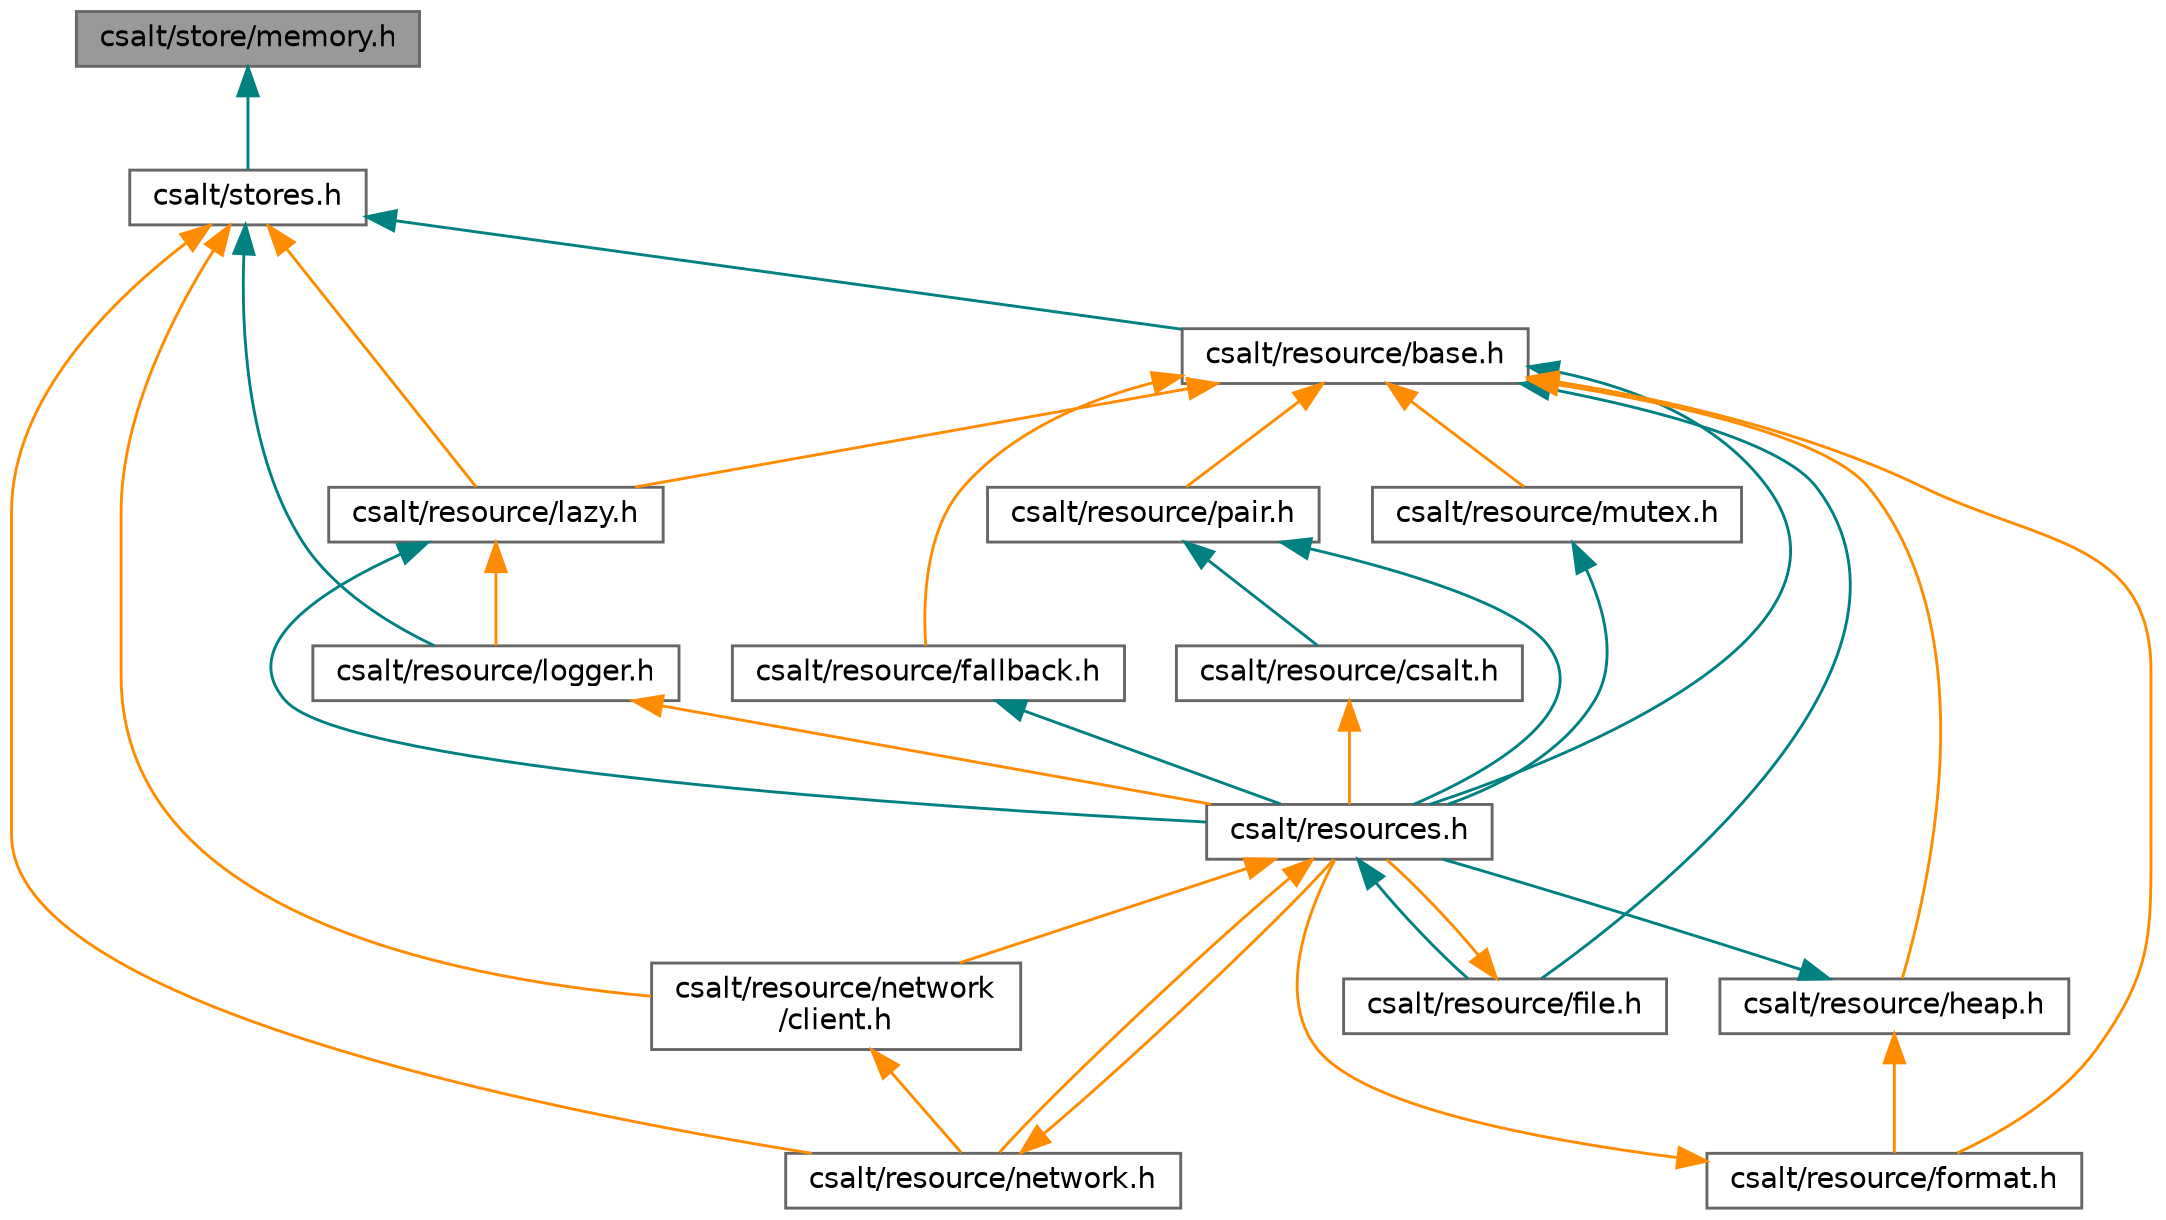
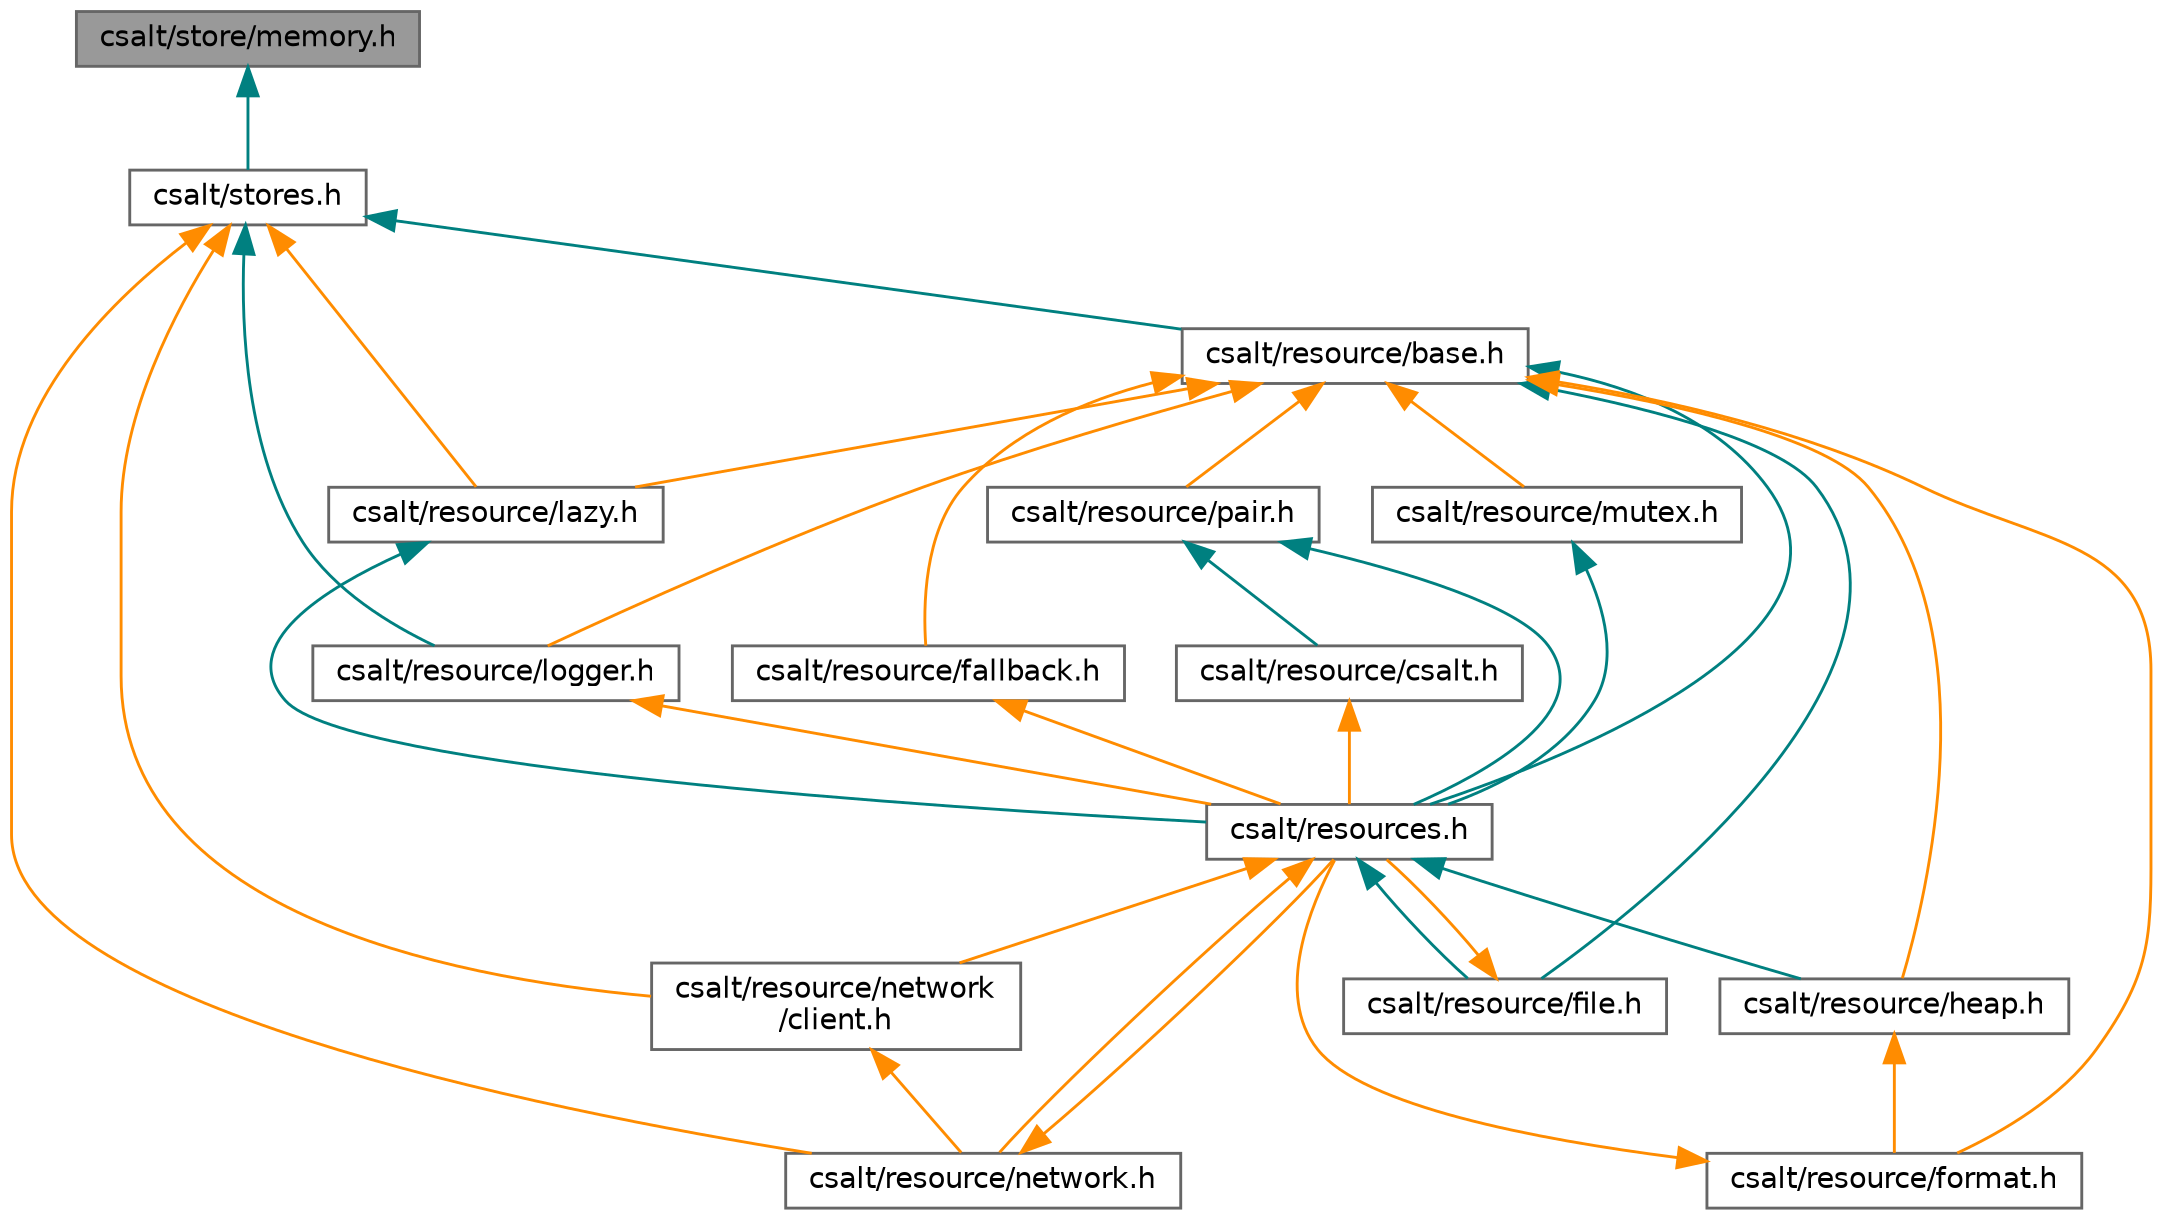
(496, 609) -> (884, 502)
(1152, 757) -> (1152, 757)
(1605, 908) -> (1639, 930)
